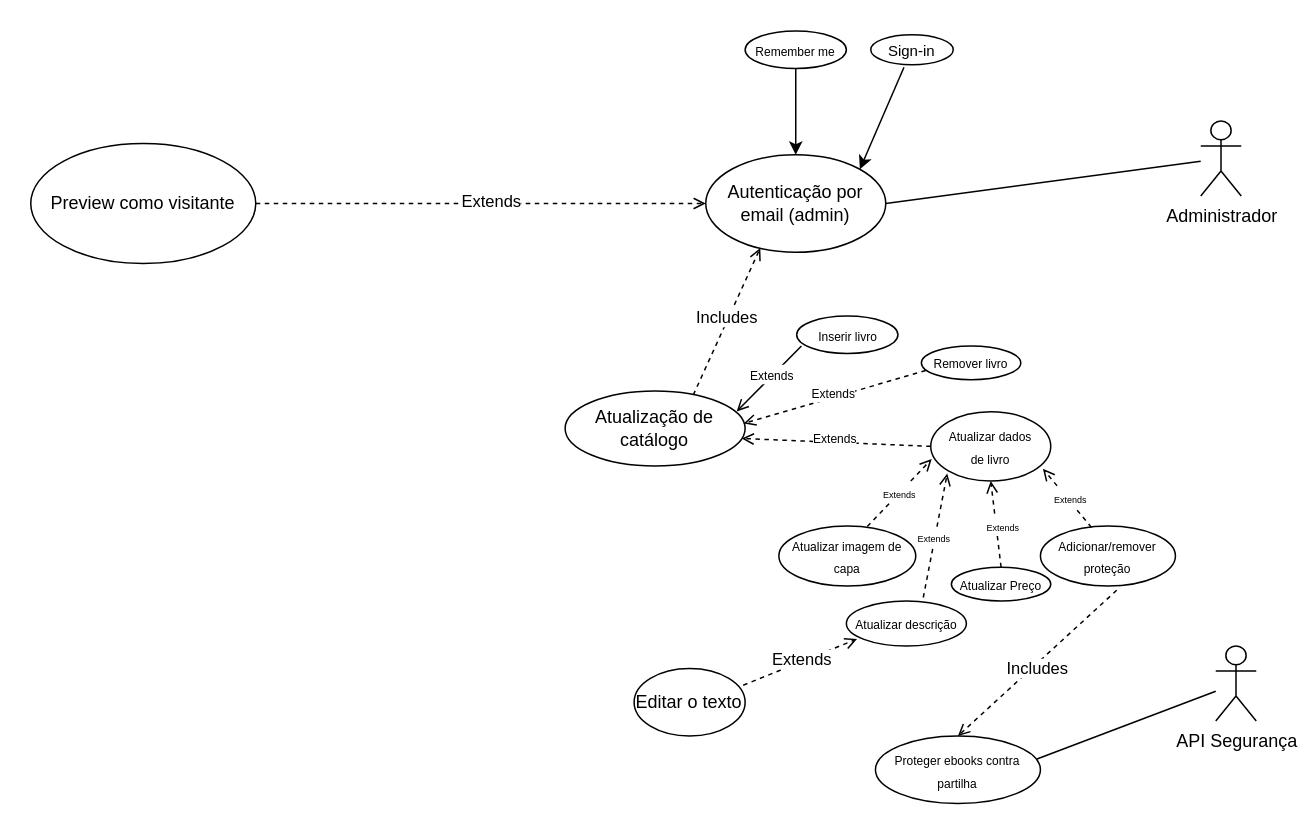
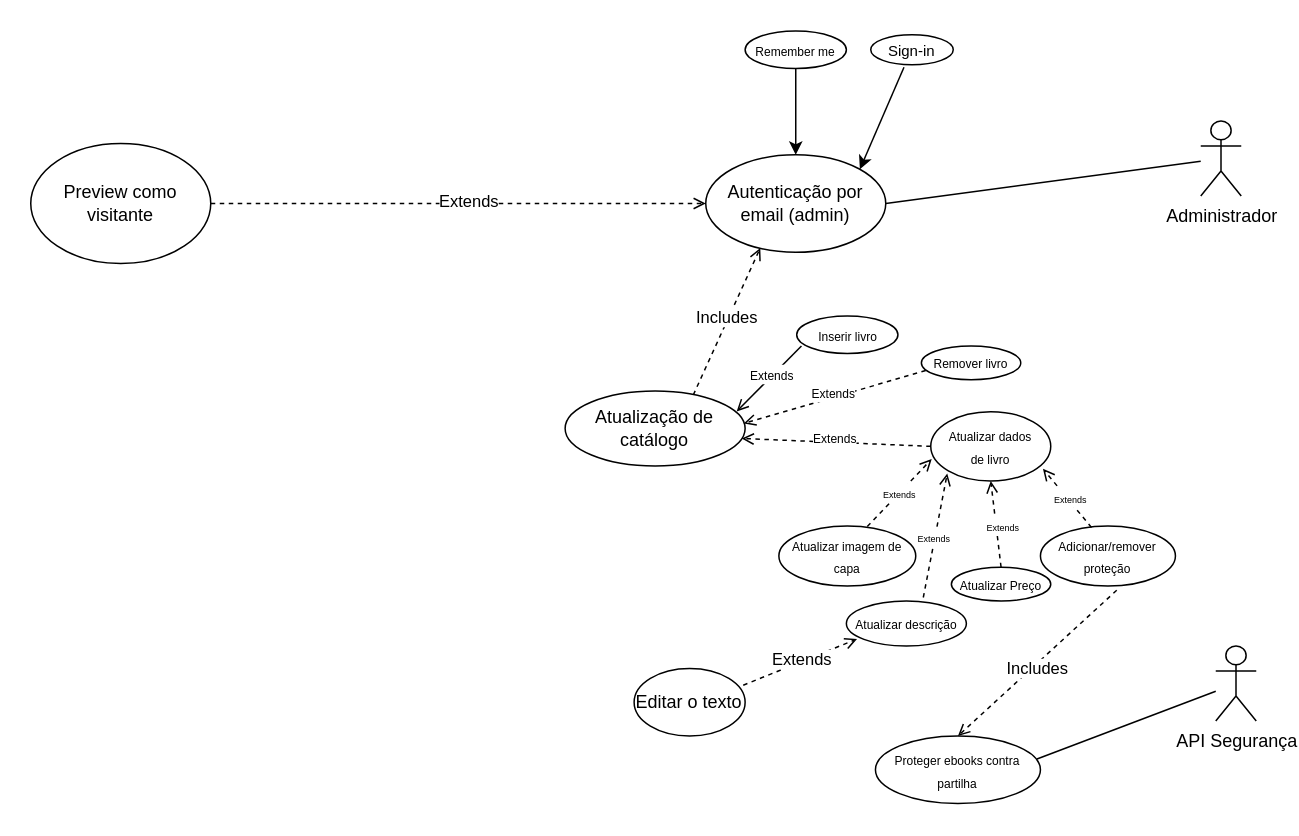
(143, 203) -> (121, 203)
